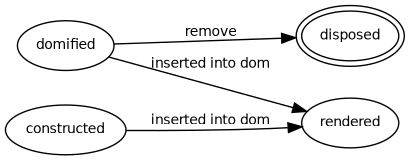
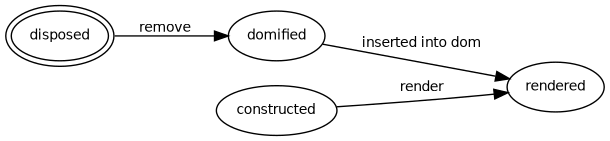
(198, 41) -> (165, 36)
(211, 121) -> (422, 88)
